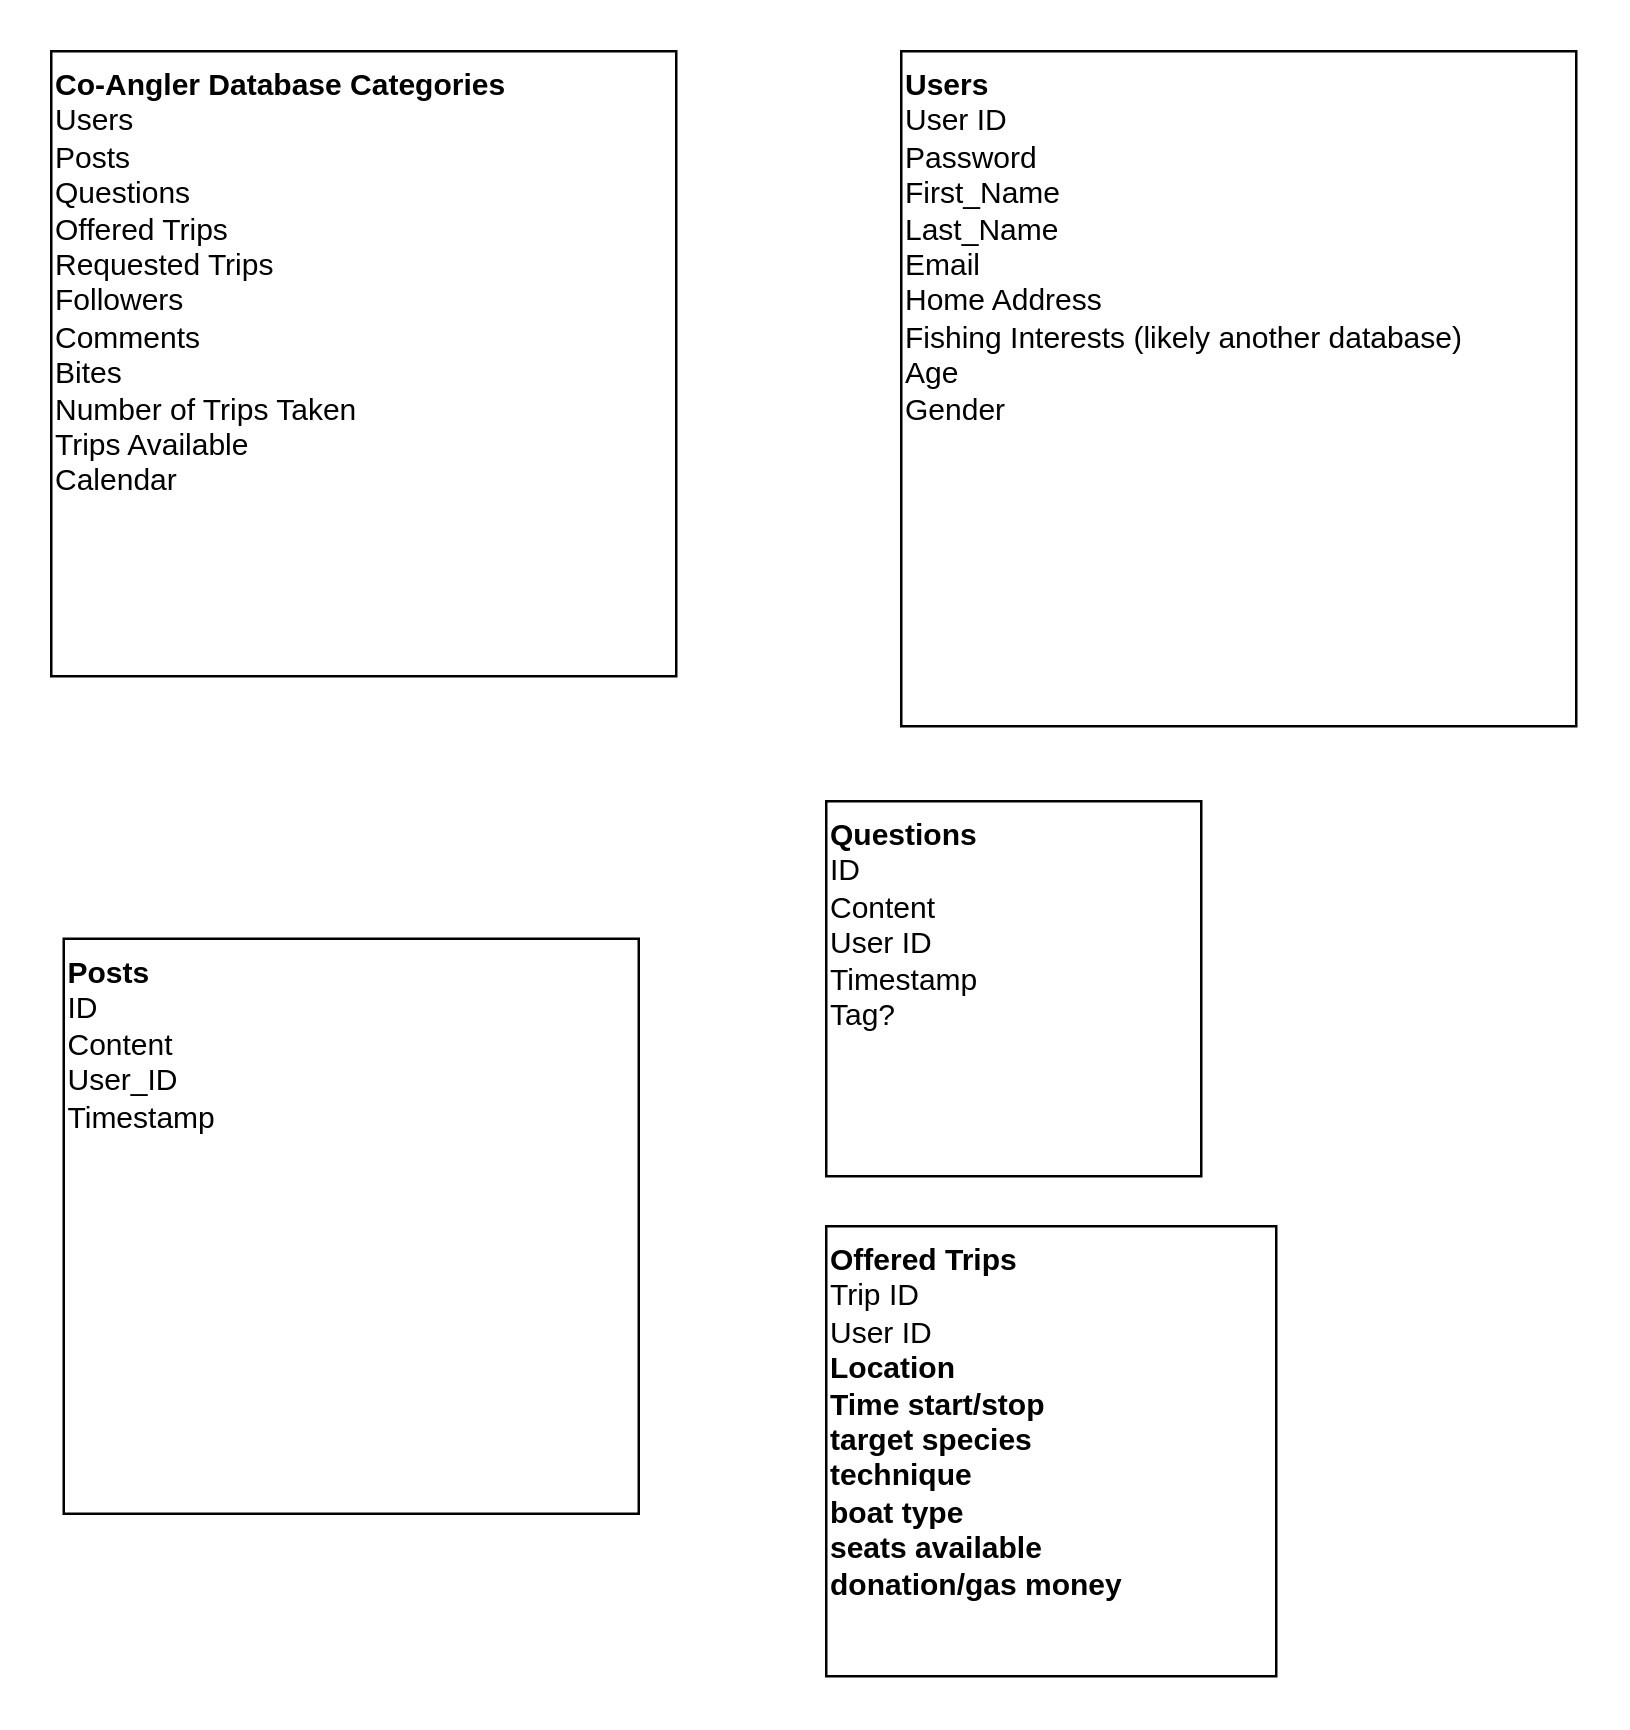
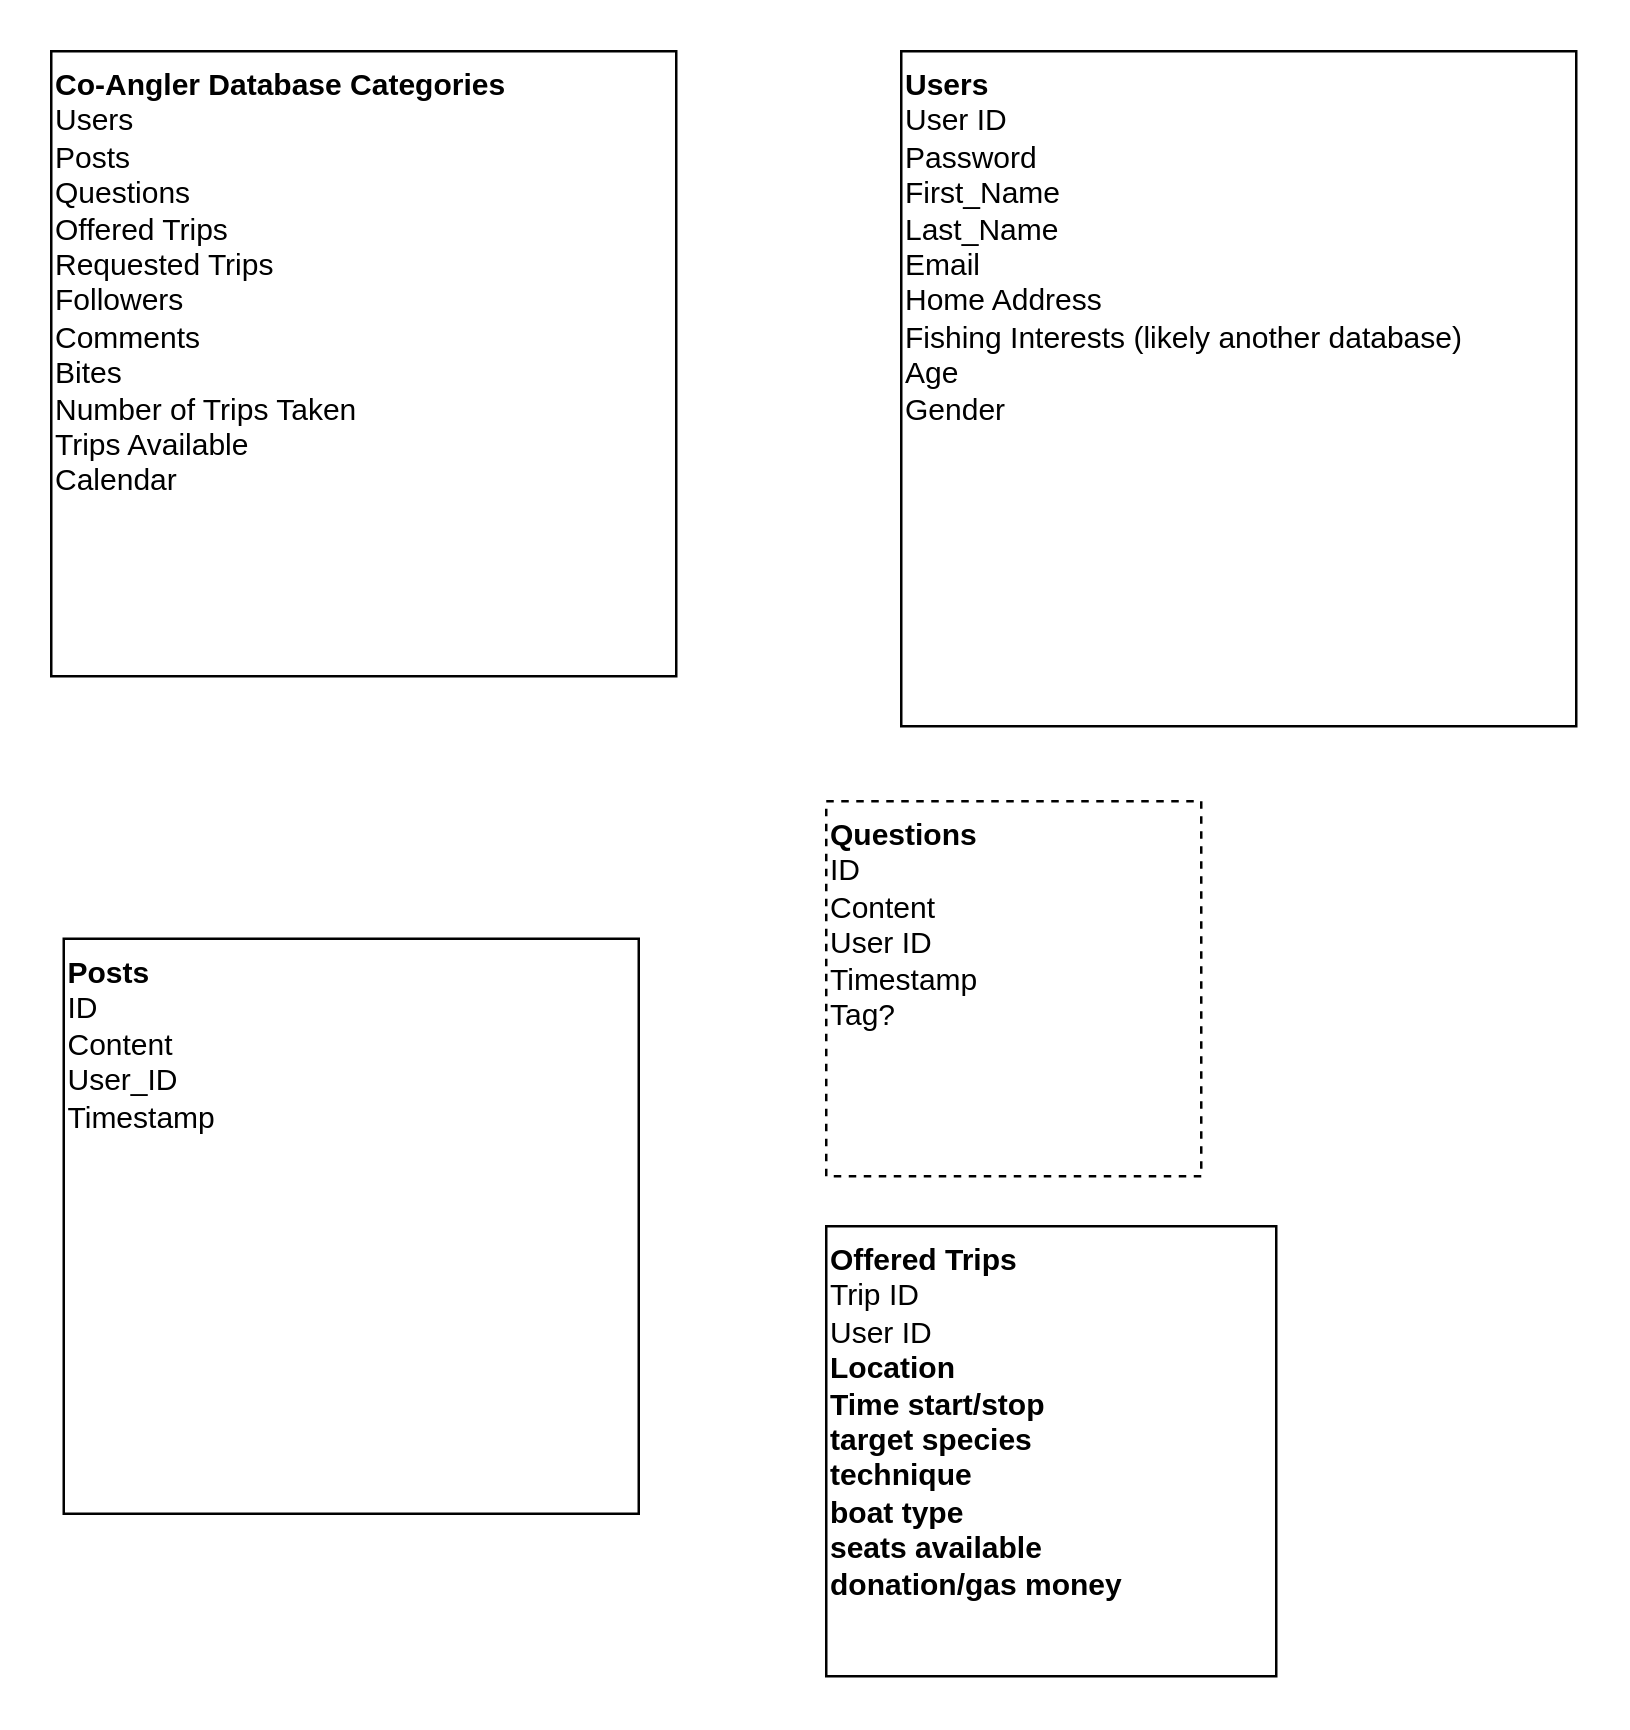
(1014, 989) -> (1014, 989)
